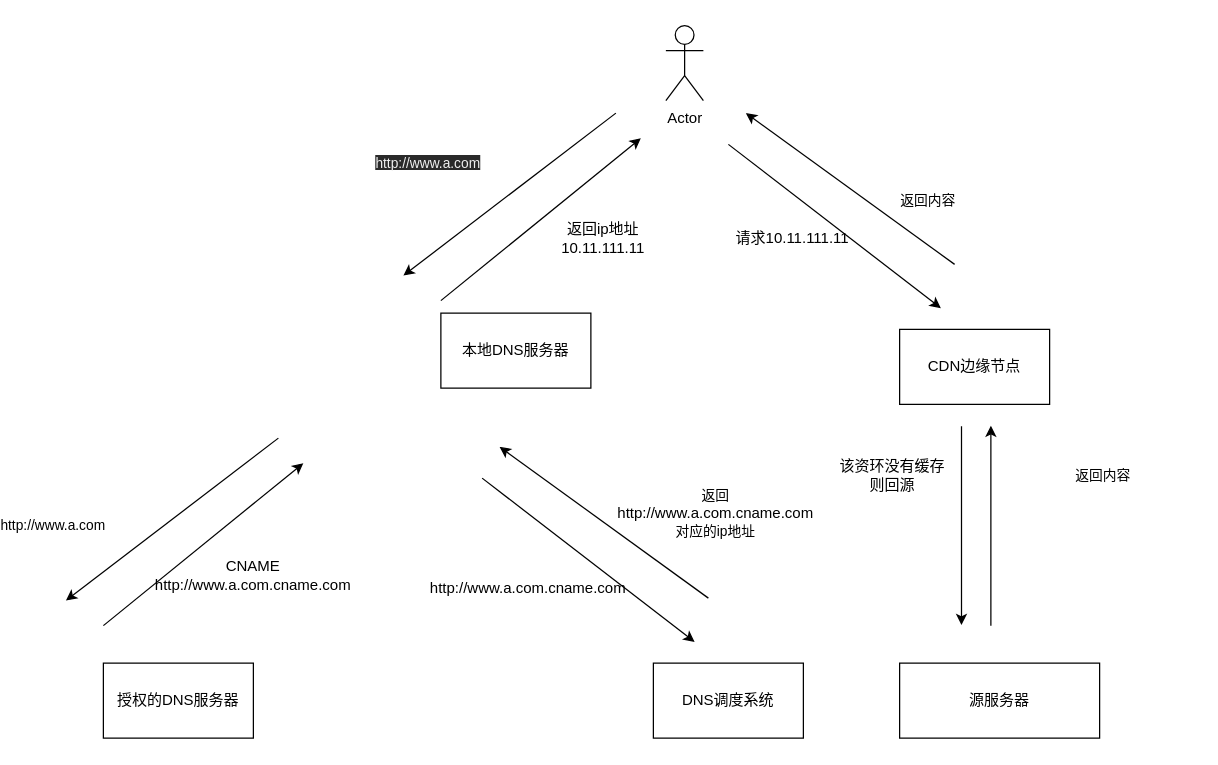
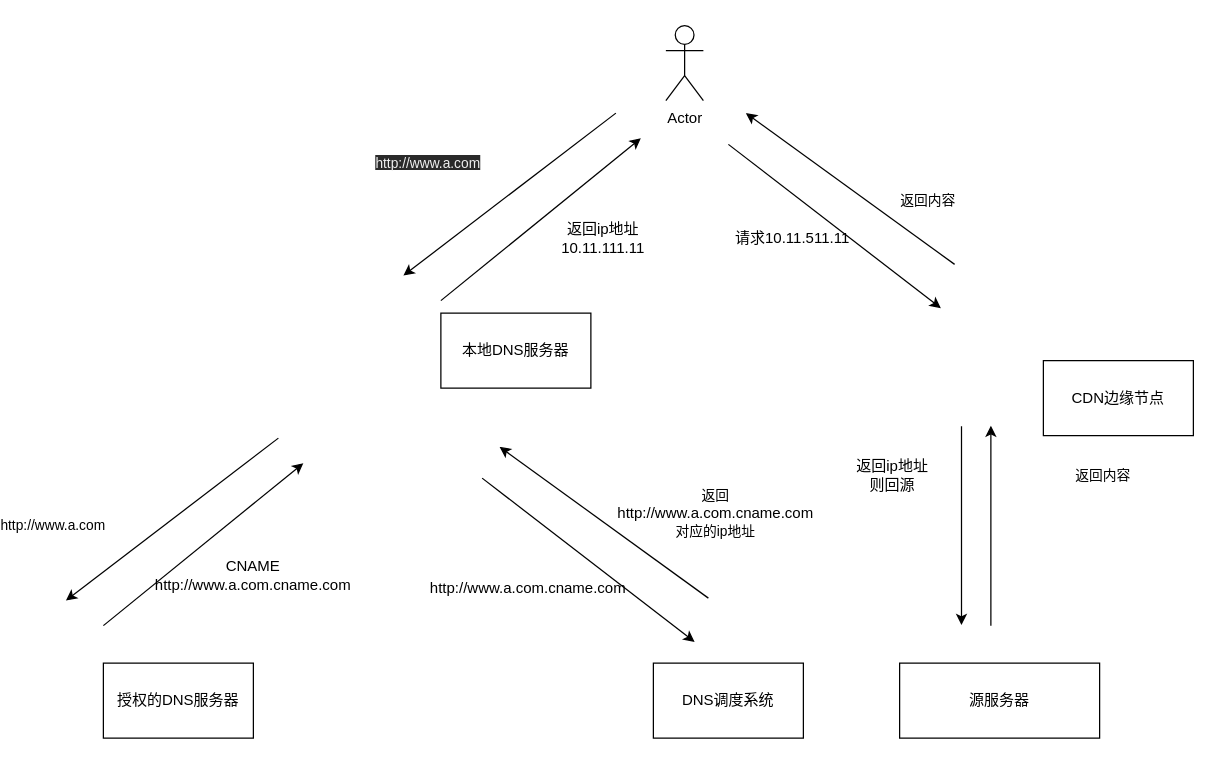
(793, 238) -> (793, 238)
(974, 367) -> (1118, 398)
(893, 476) -> (893, 476)
